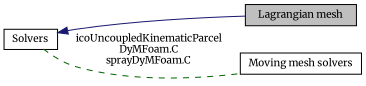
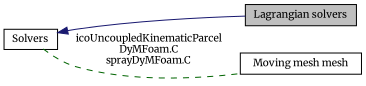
(301, 15) -> (301, 15)
(301, 64) -> (301, 64)
